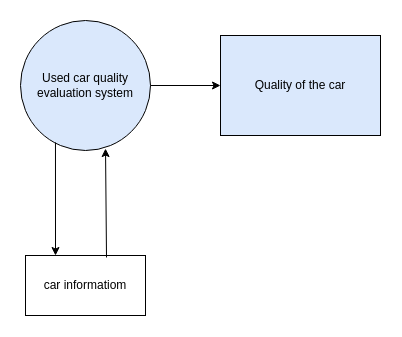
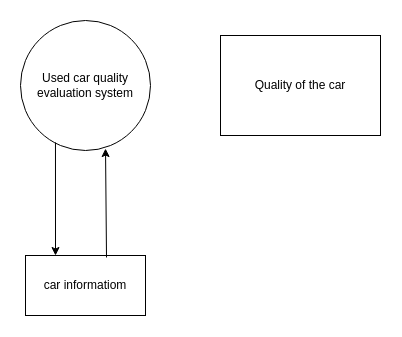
(86, 86) -> (86, 86)
(182, 86) -> none
(301, 86) -> (301, 86)
